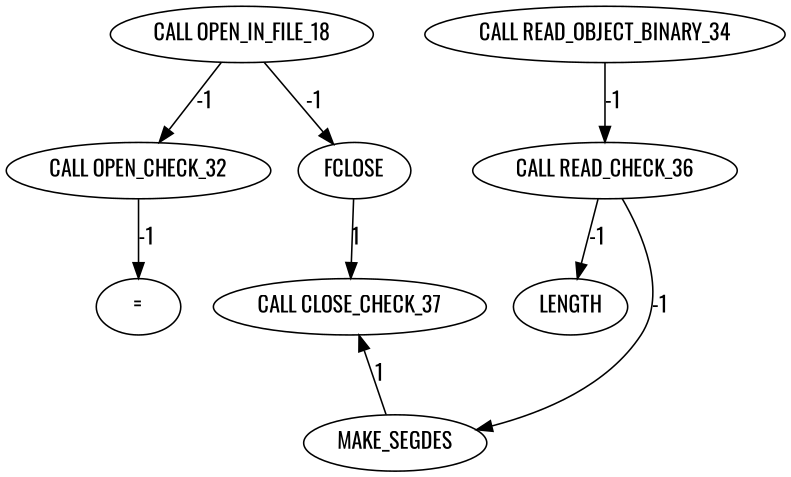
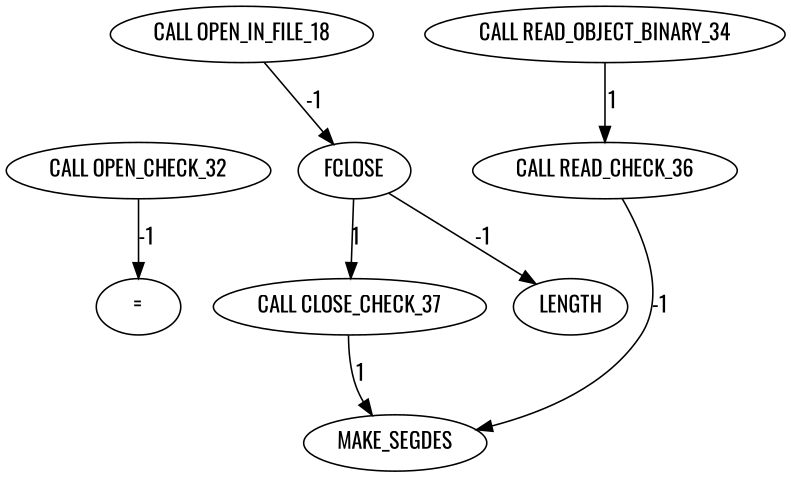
(195, 96) -> none
(613, 103) -> (613, 103)
(590, 231) -> (455, 234)
(375, 382) -> (352, 370)
